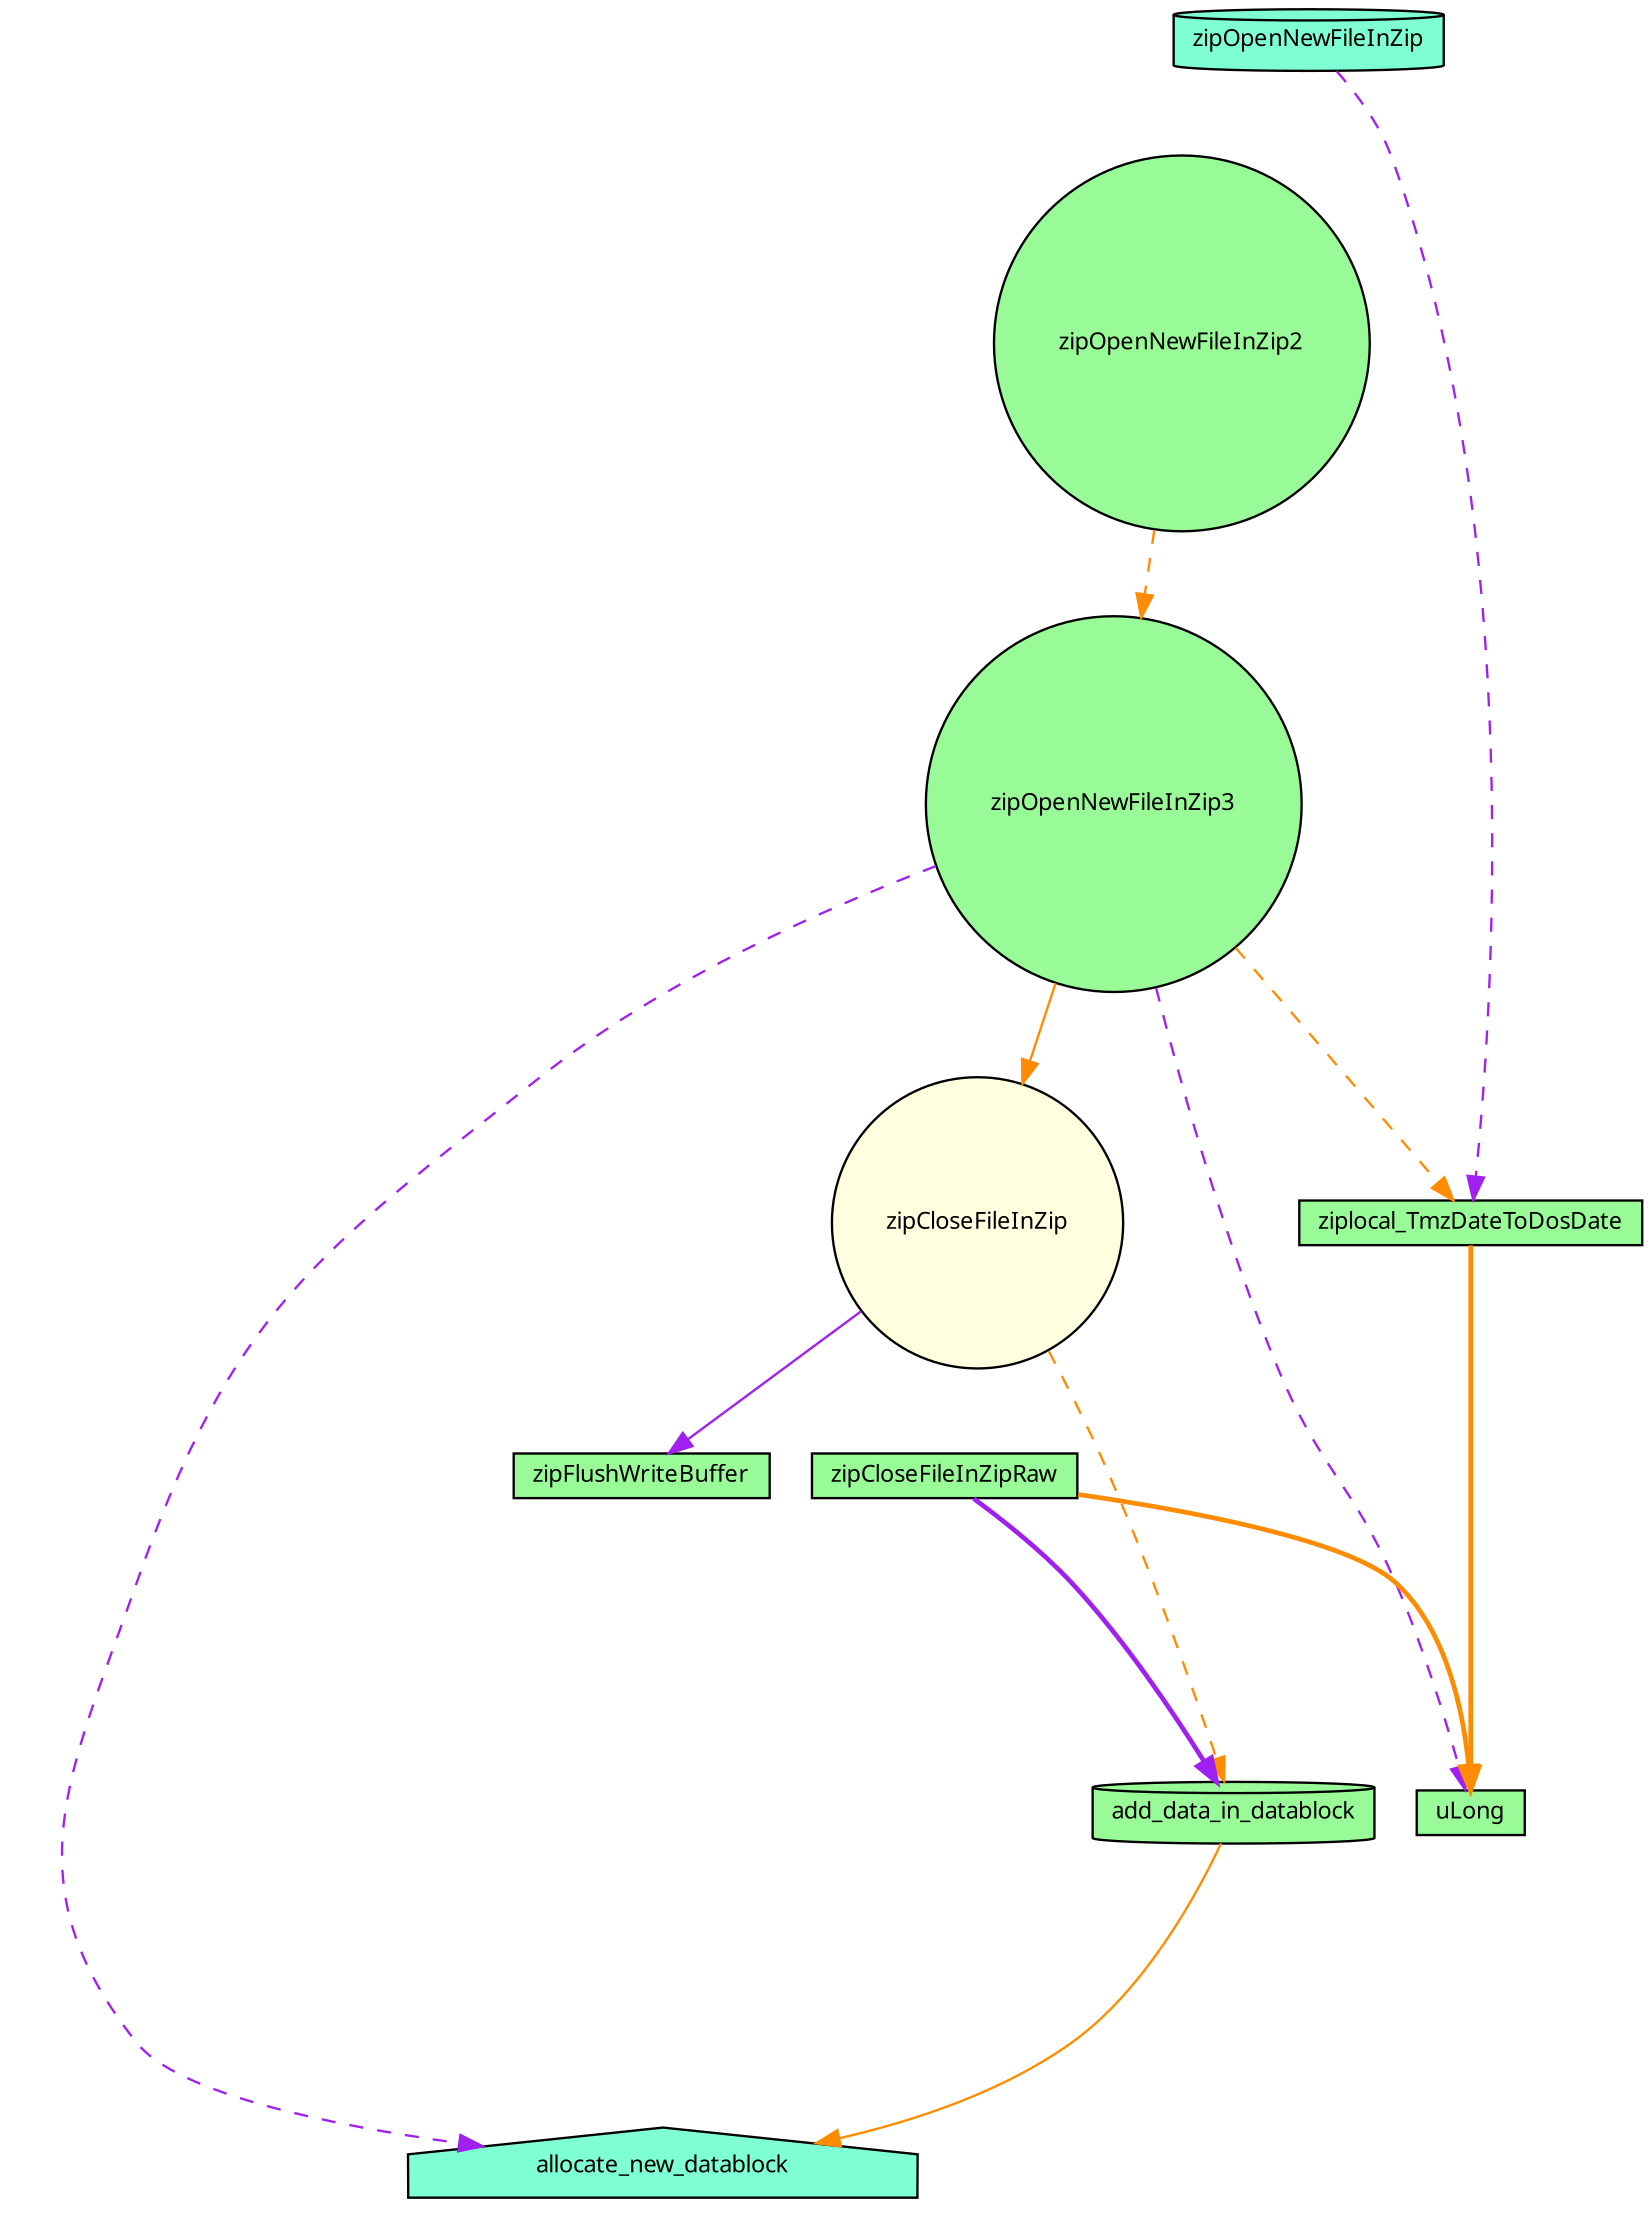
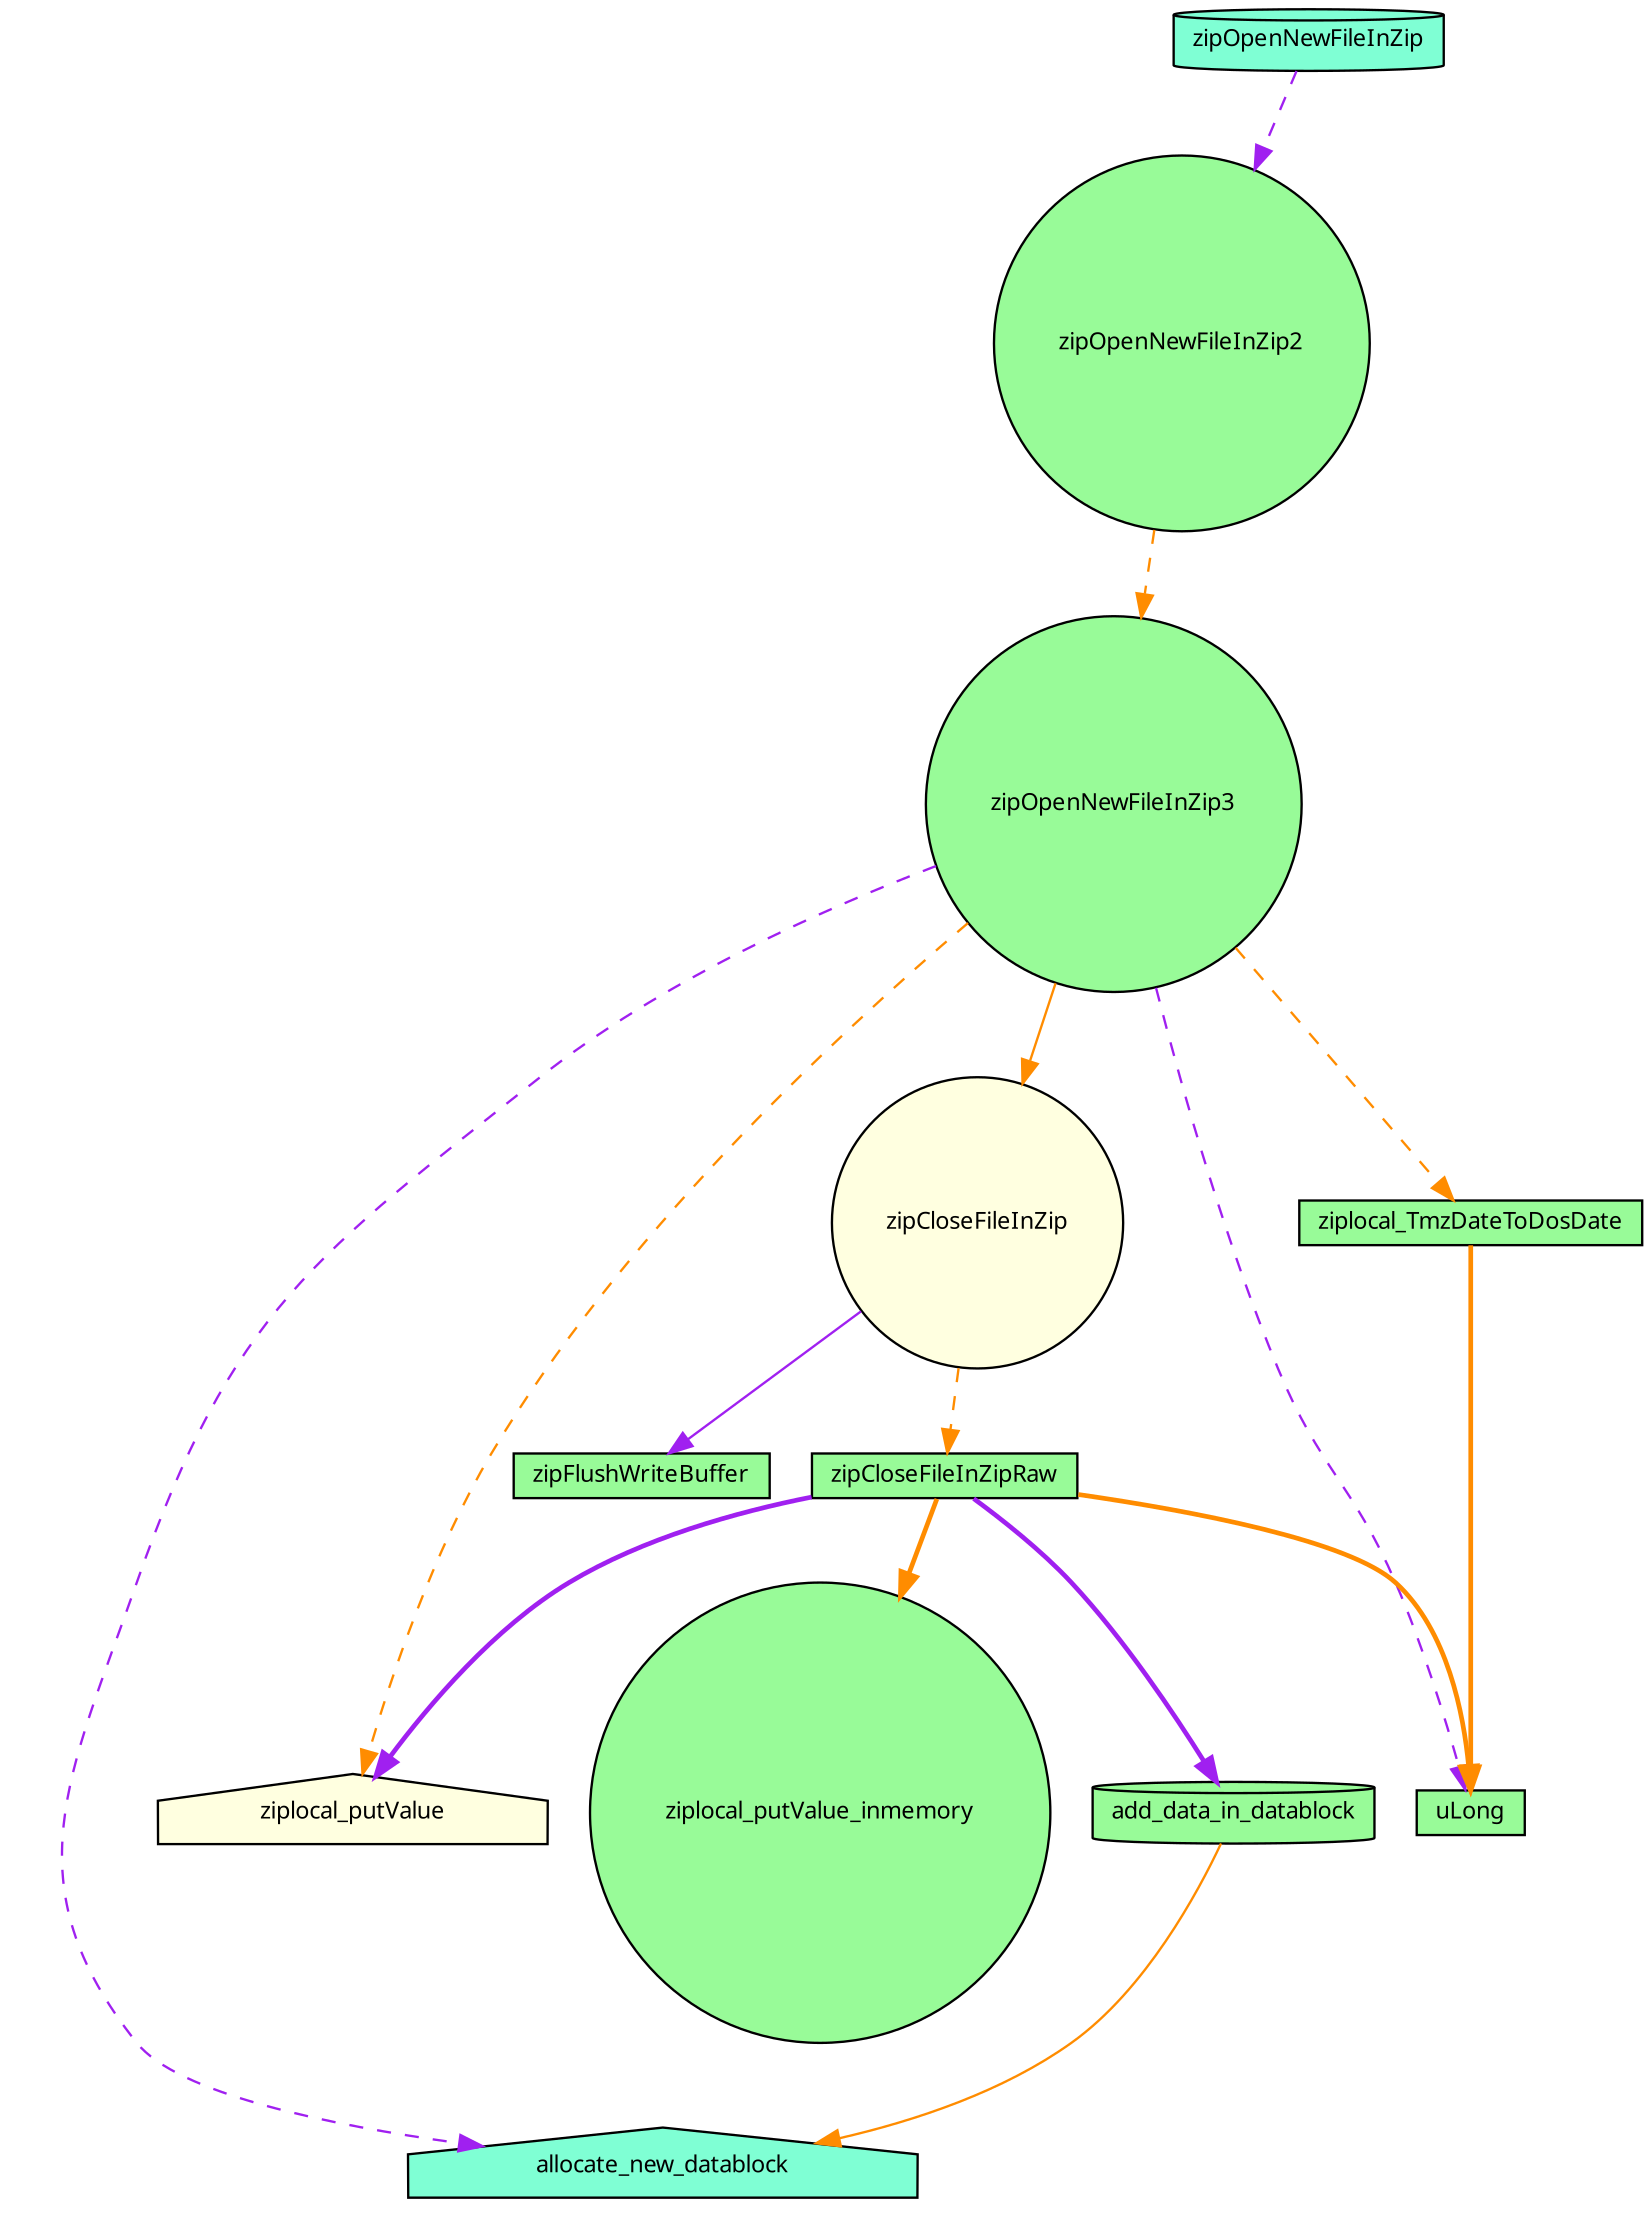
(1483, 611) -> (1280, 109)
(1141, 1551) -> (955, 1399)
none -> (353, 1813)
none -> (820, 1813)
